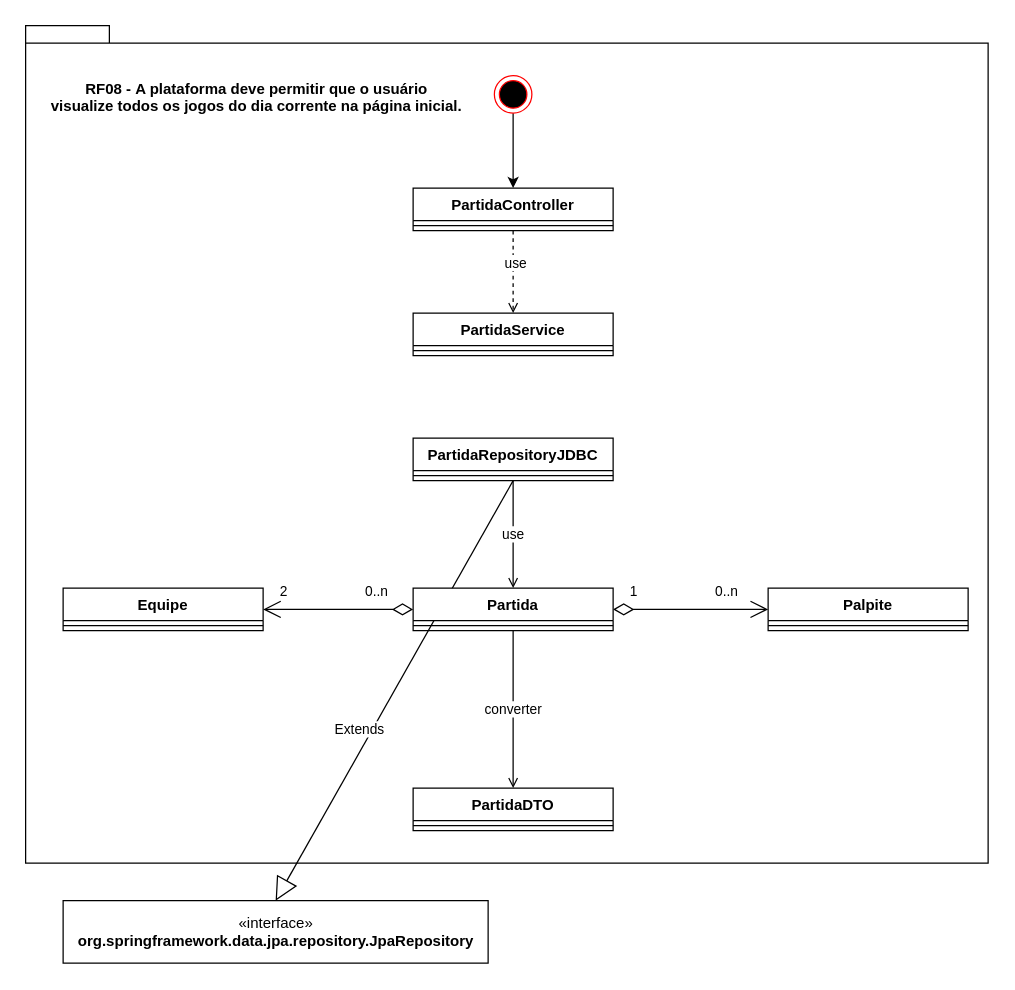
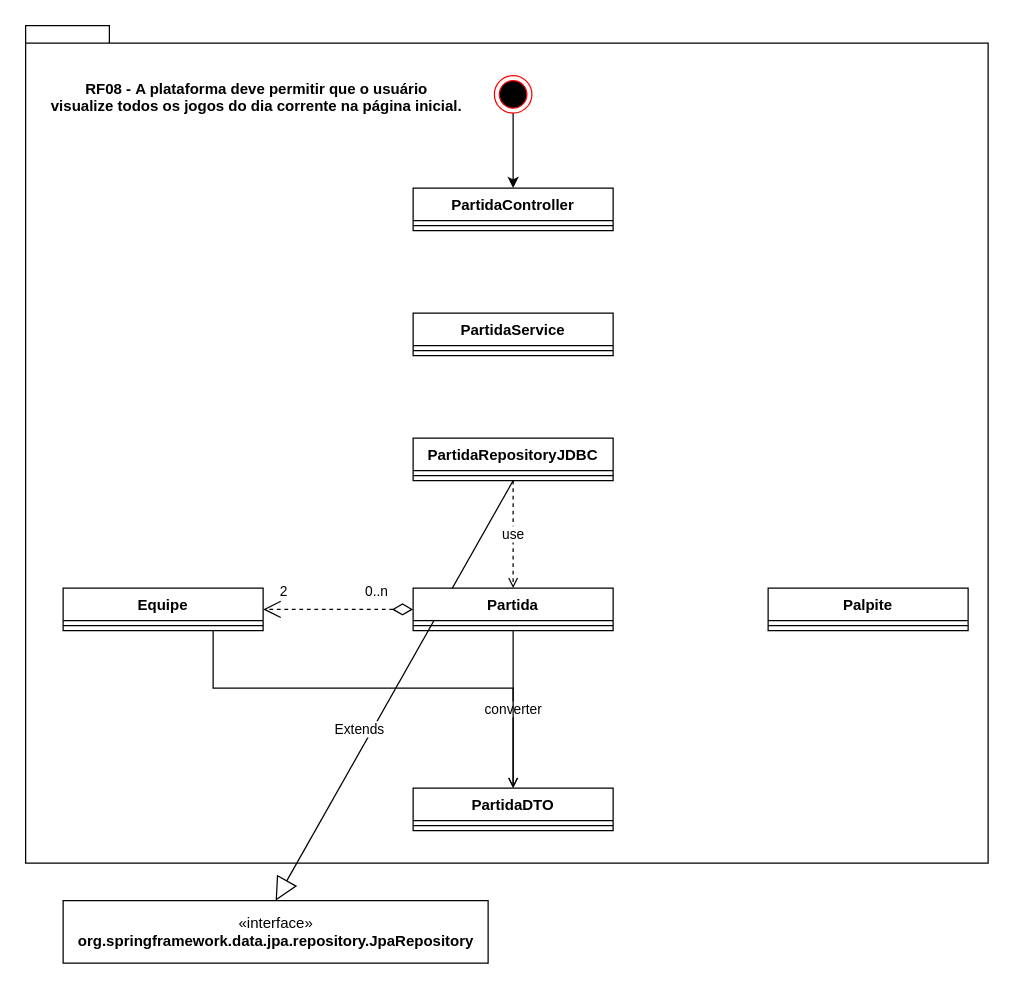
(513, 271) -> none
(513, 506) -> (513, 506)
(328, 609) -> (328, 609)
(699, 609) -> none
none -> (334, 688)
